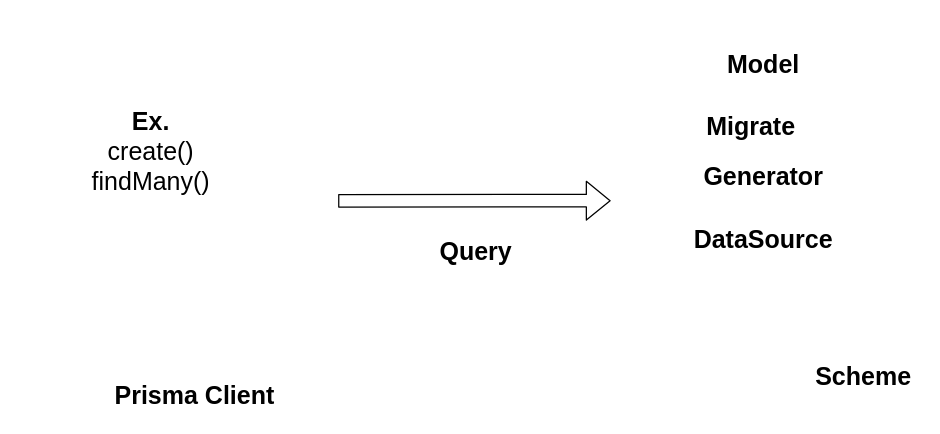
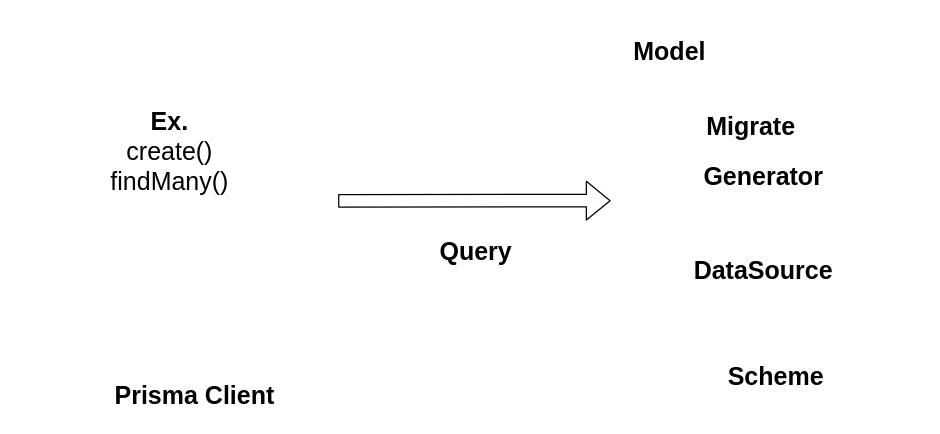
(763, 63) -> (669, 51)
(151, 151) -> (169, 151)
(763, 238) -> (763, 269)
(863, 376) -> (776, 376)
